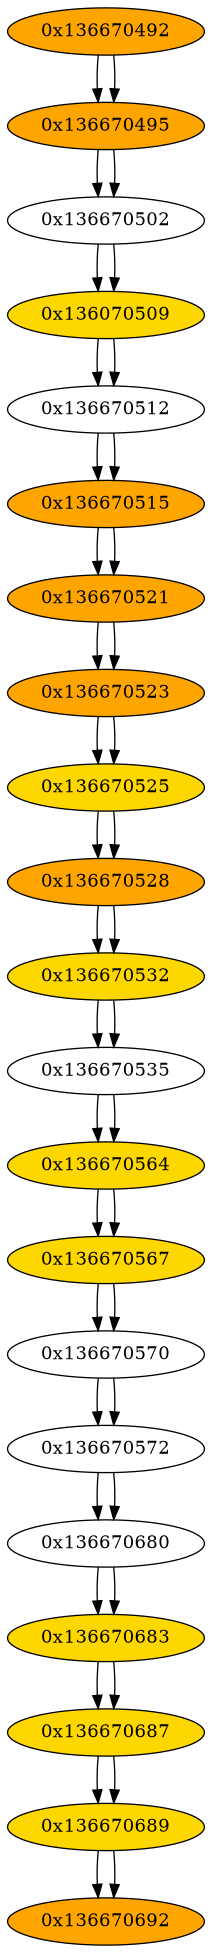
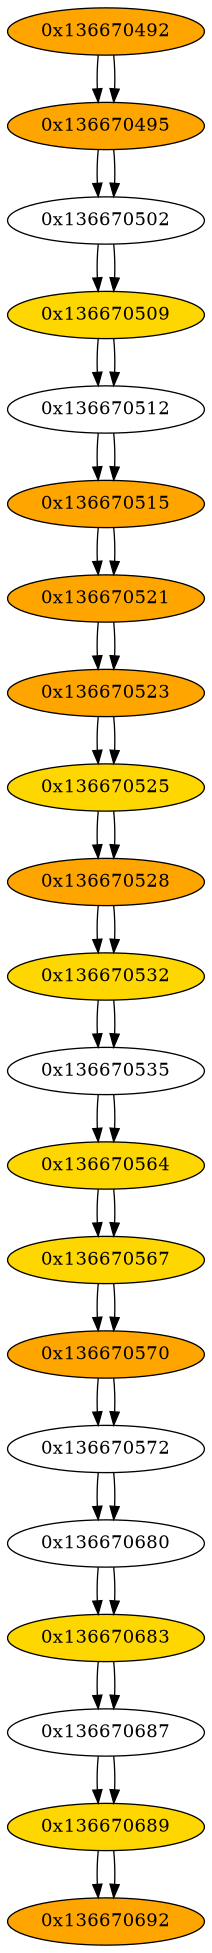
(106, 315) -> (106, 315)
(106, 1354) -> (106, 1354)
(106, 1732) -> (106, 1732)
